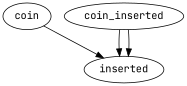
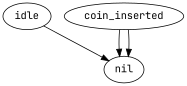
(27, 16) -> (27, 16)
(124, 70) -> (124, 70)
